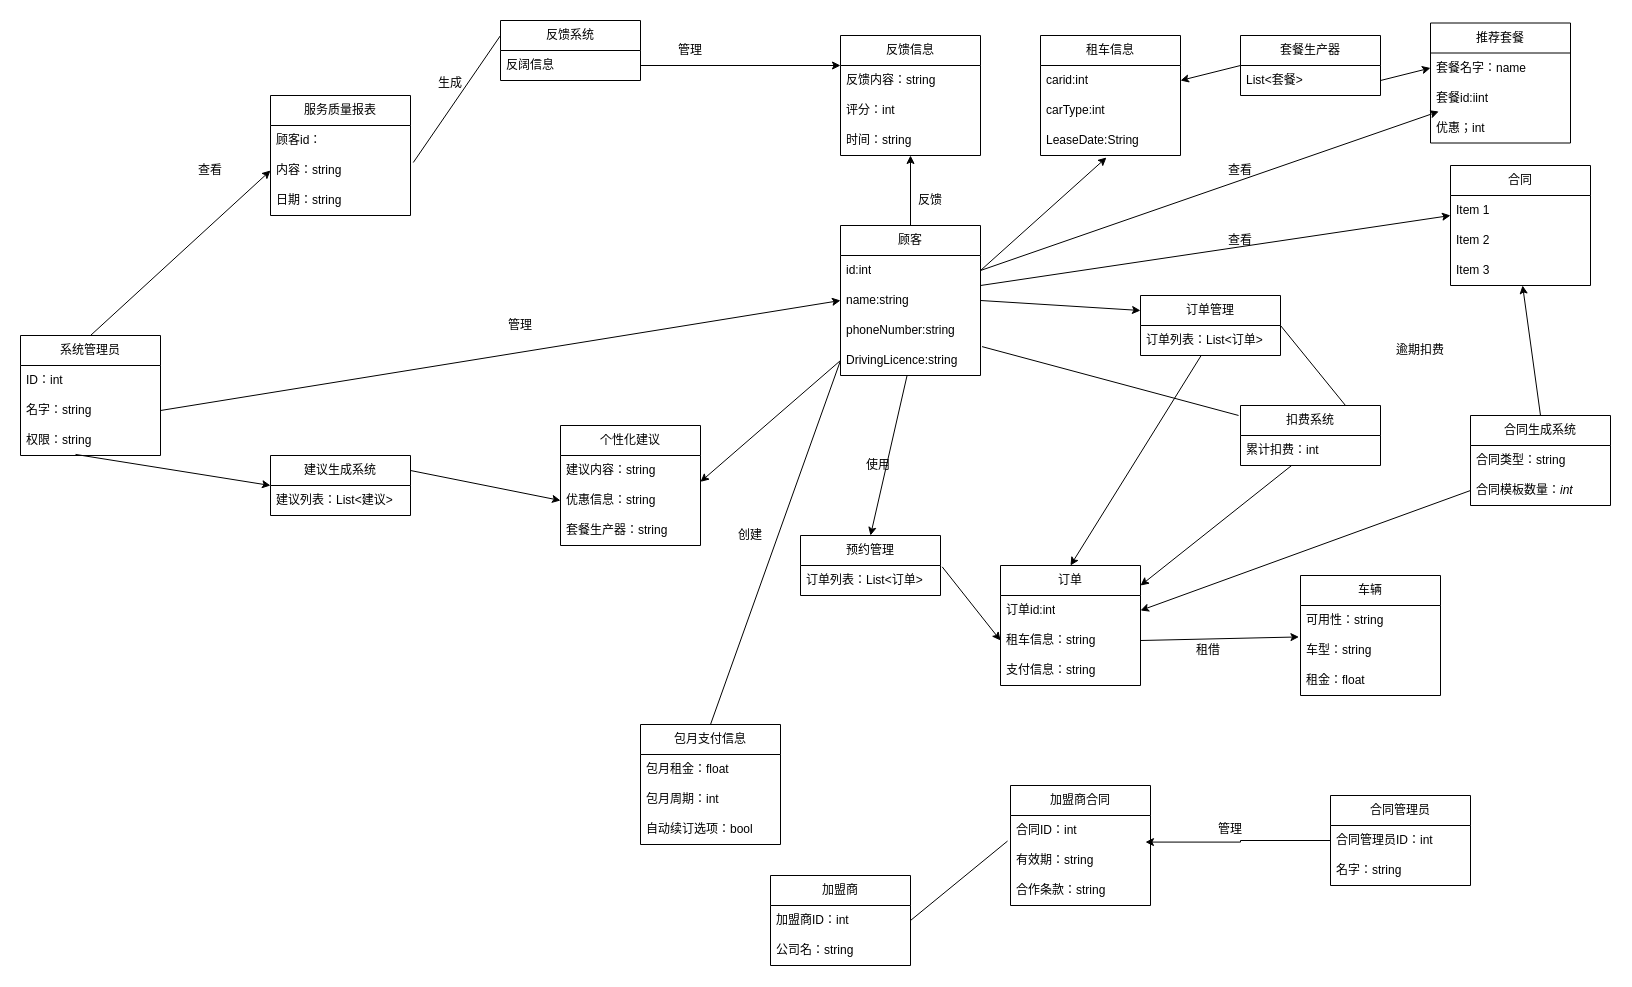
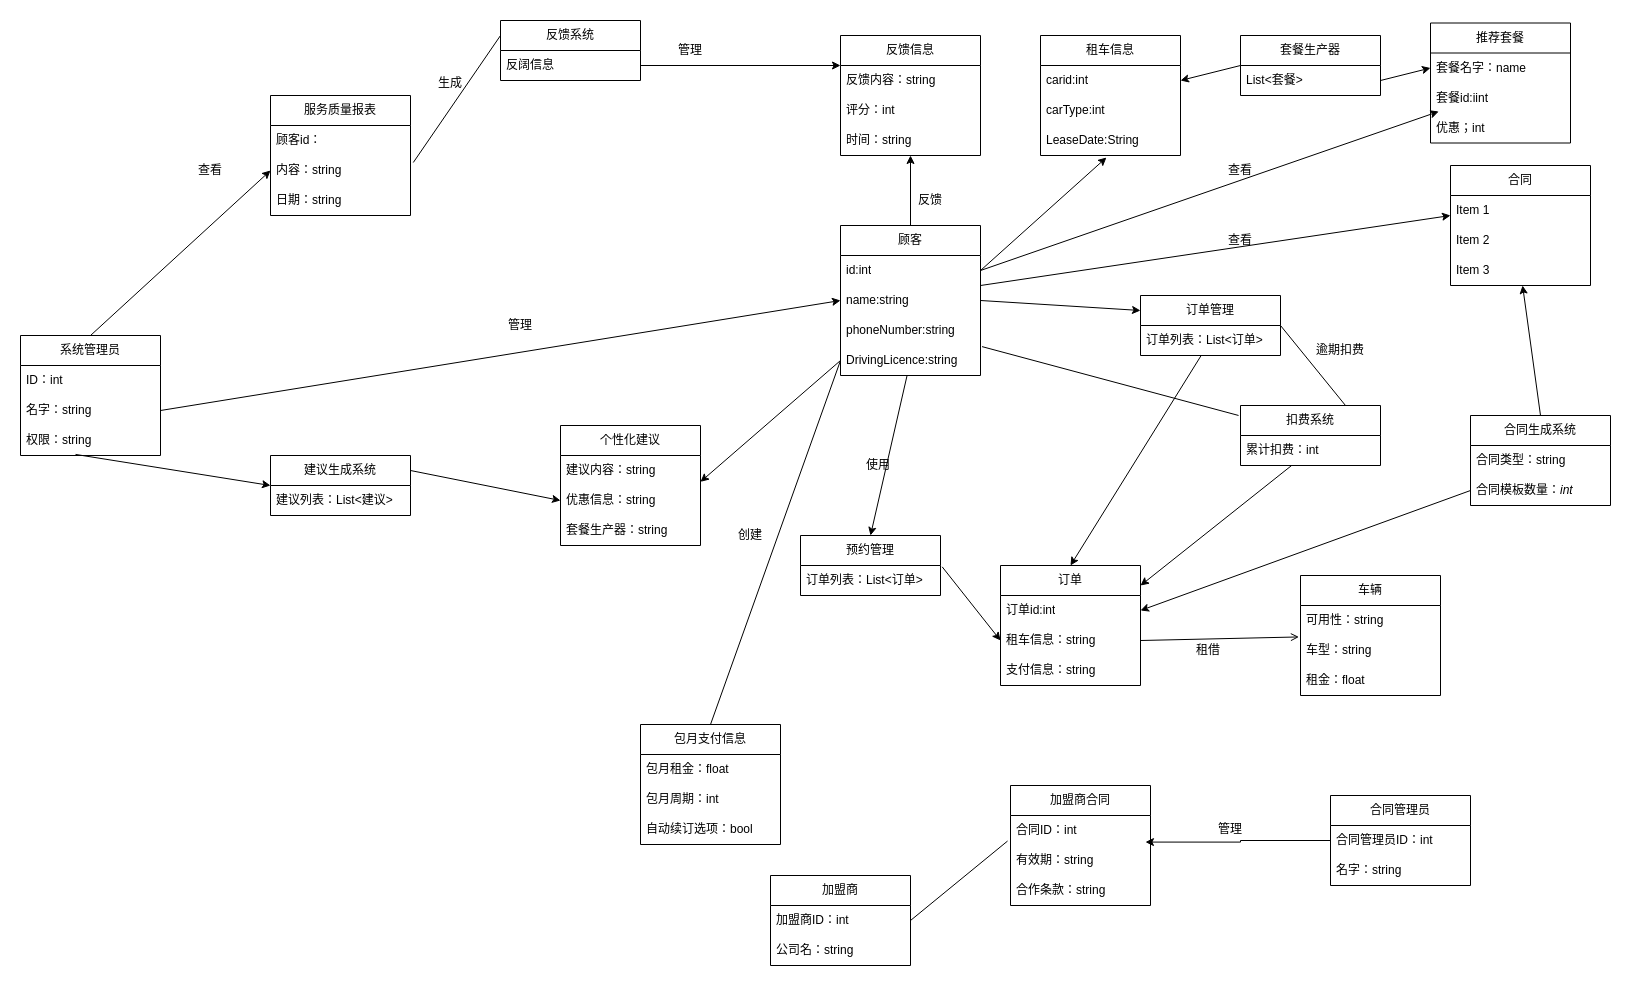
(1421, 351) -> (1341, 351)
(1291, 637) -> (1292, 637)
